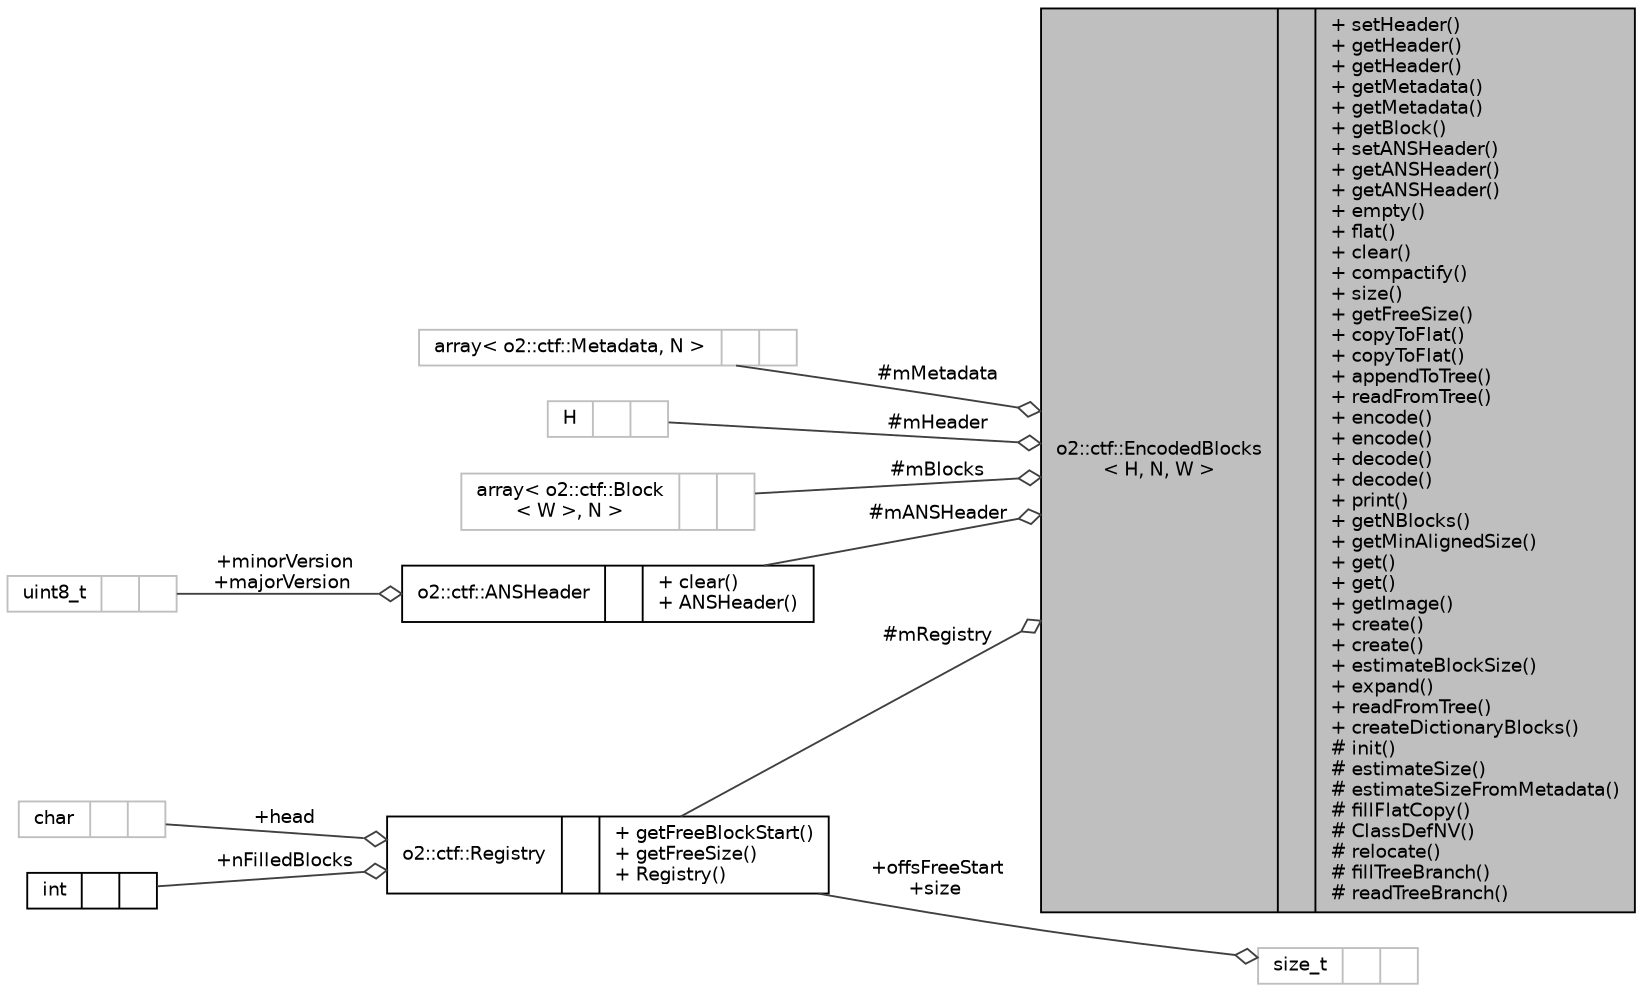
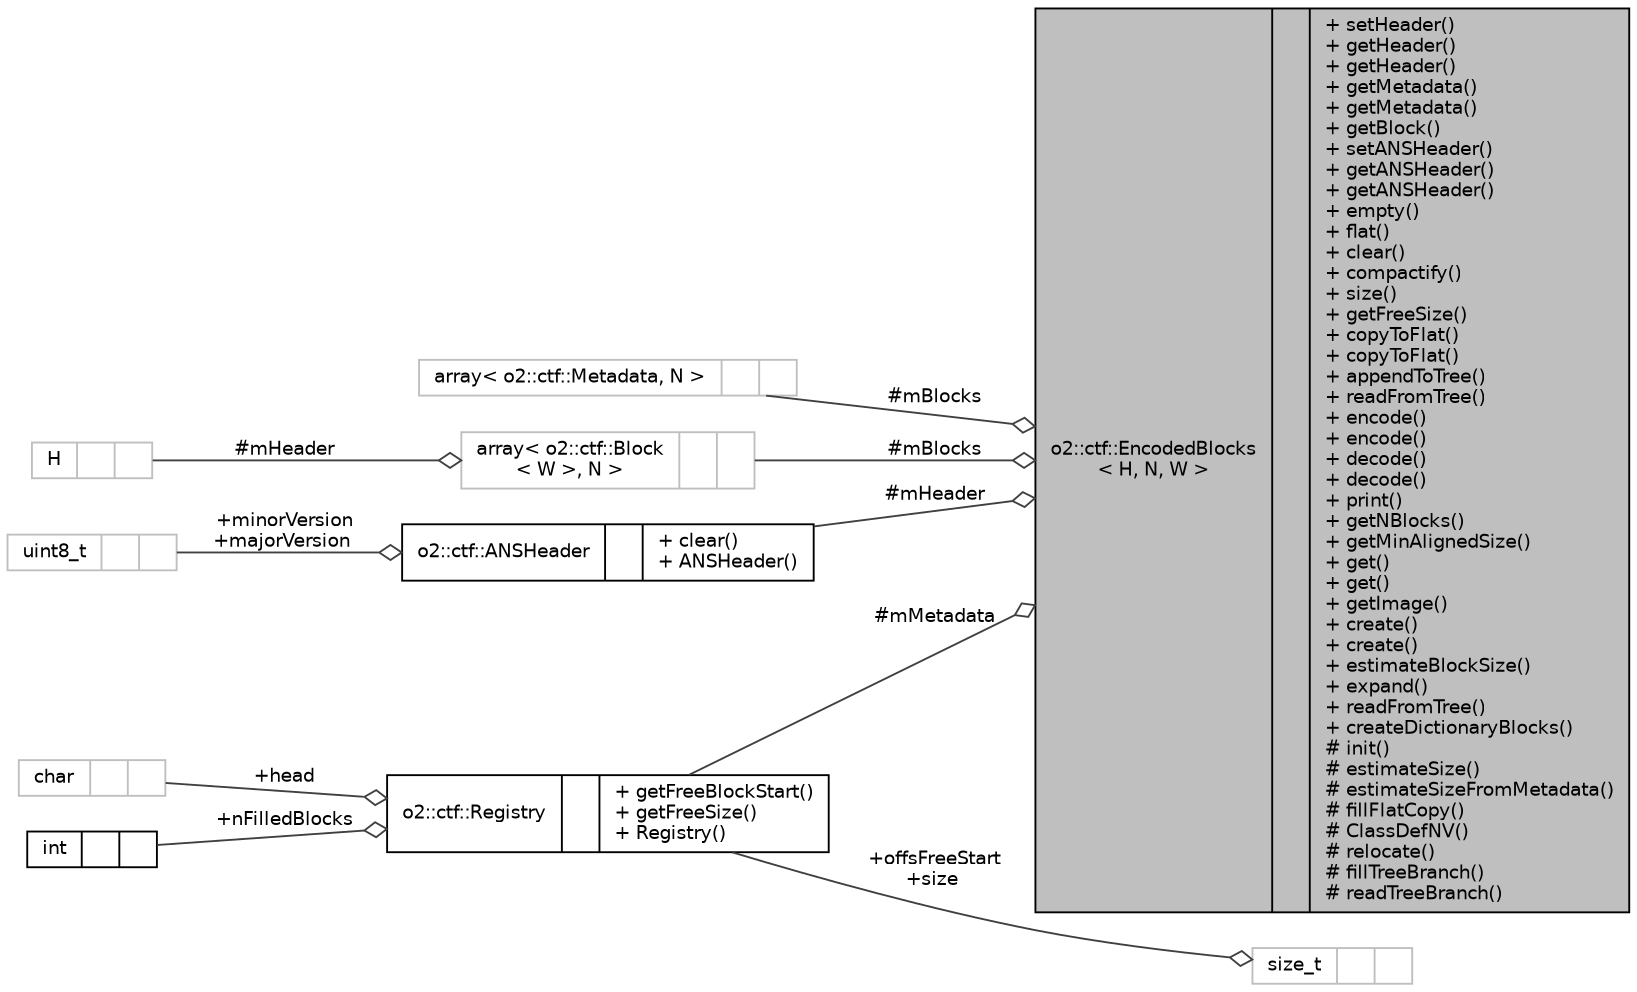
(935, 375) -> (932, 397)
(843, 432) -> (296, 460)
(935, 514) -> (932, 495)
(935, 636) -> (932, 617)
